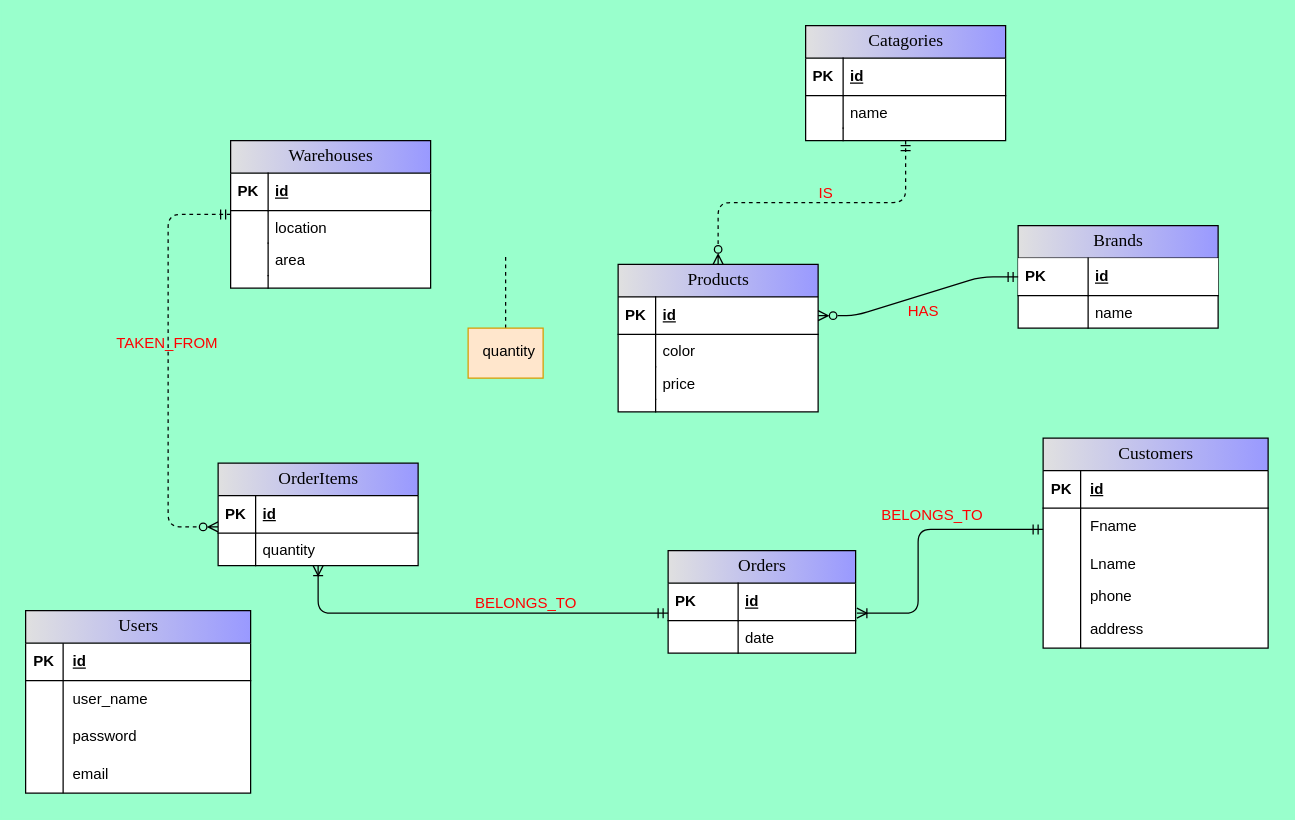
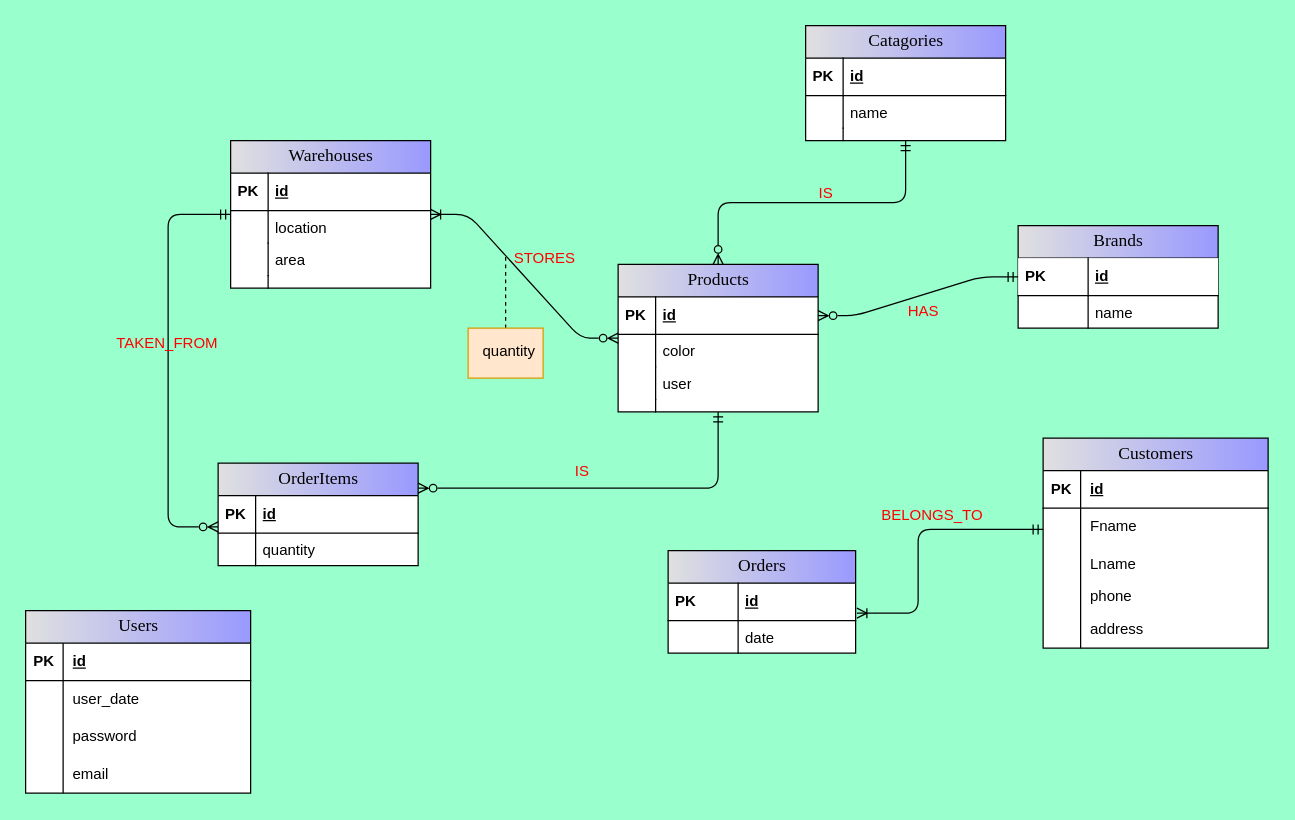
(820, 203) -> (820, 203)
none -> (518, 269)
(168, 356) -> (168, 356)
(682, 385) -> (680, 385)
none -> (610, 488)
(475, 613) -> none
(111, 699) -> (111, 699)
